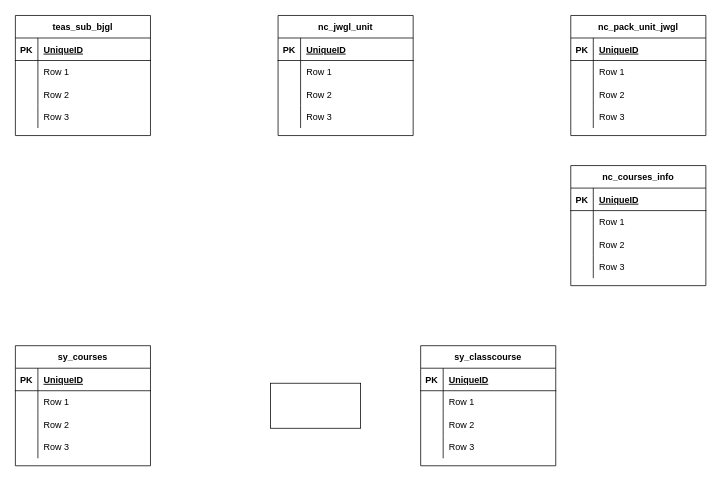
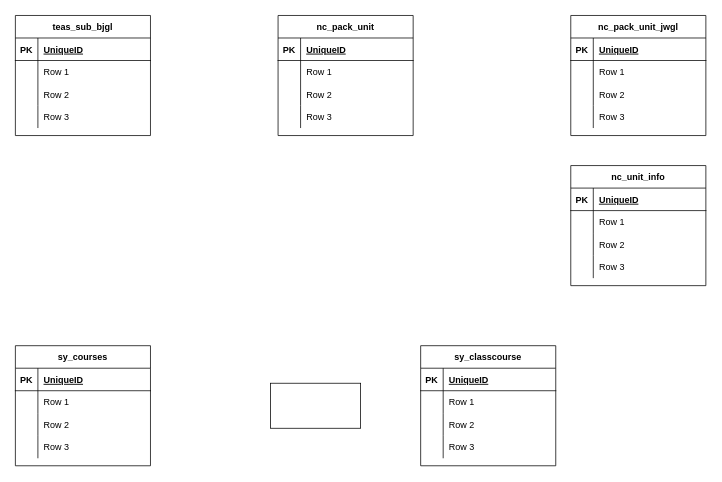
(345, 27) -> (345, 27)
(638, 177) -> (638, 177)
